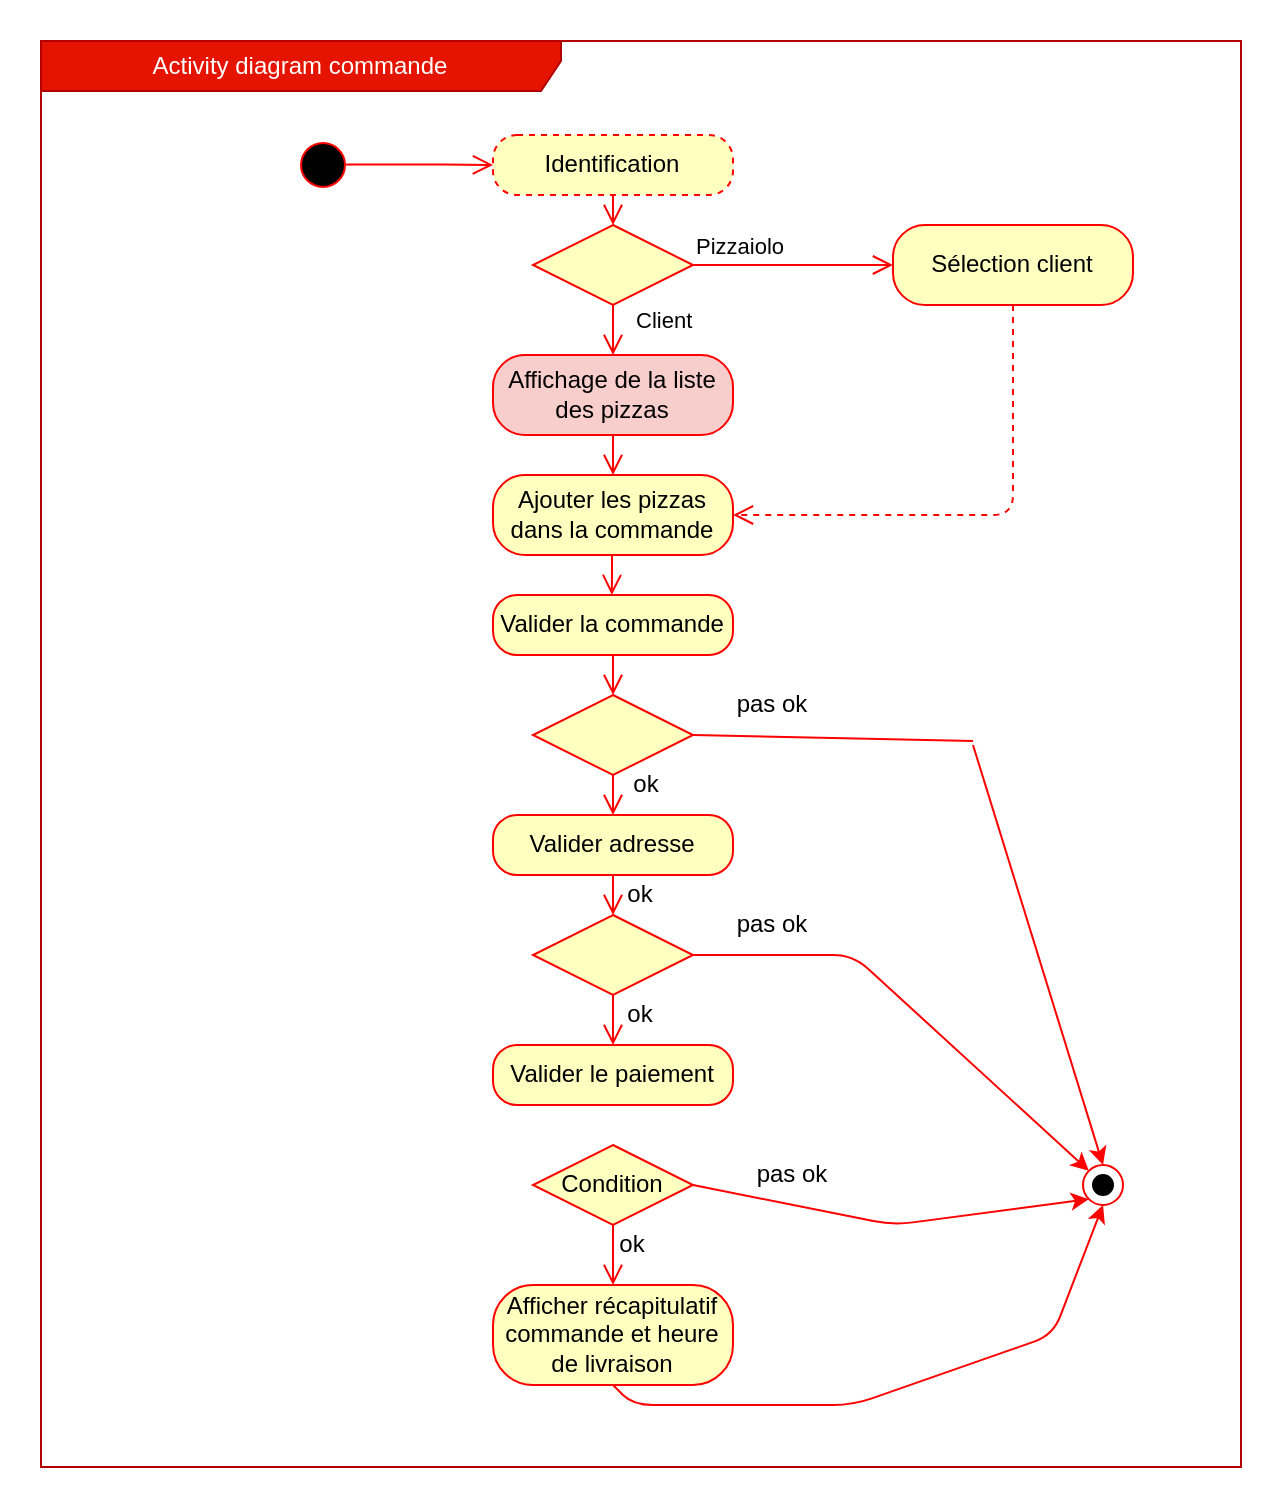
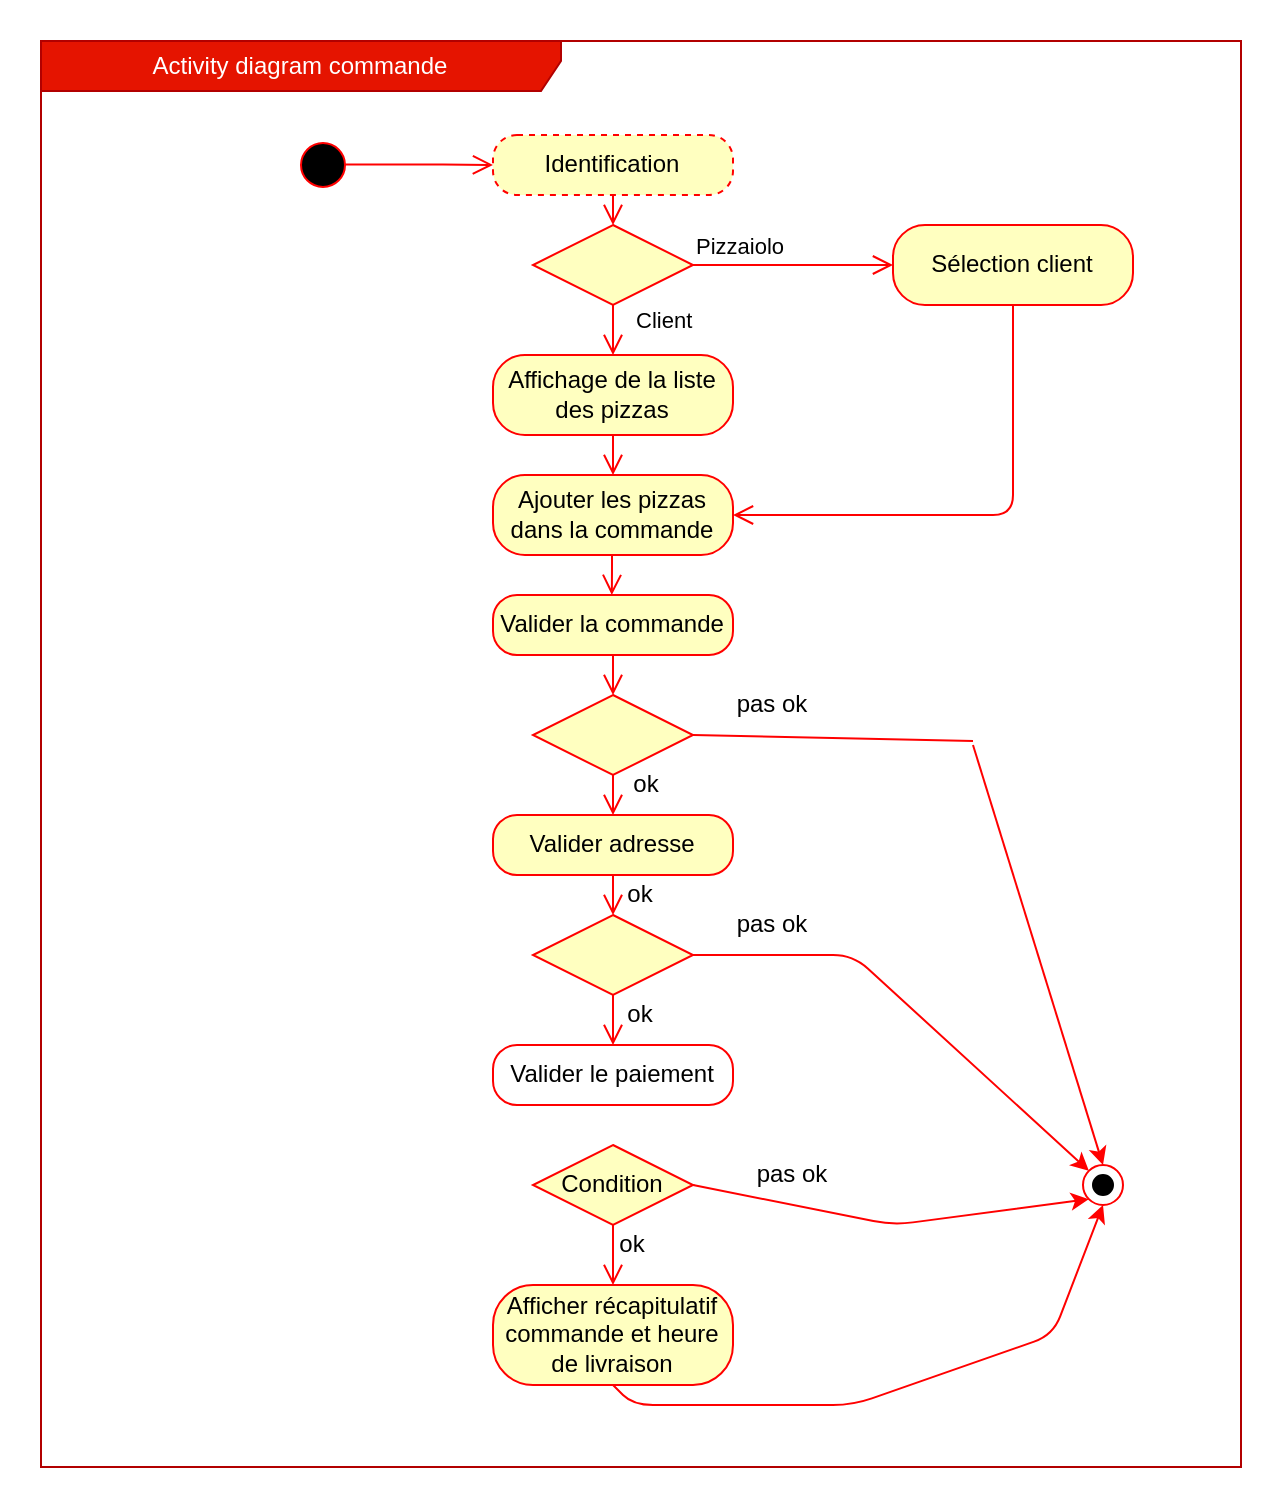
(613, 395) -> (613, 395)
(973, 515) -> (973, 515)
(613, 1075) -> (613, 1075)
